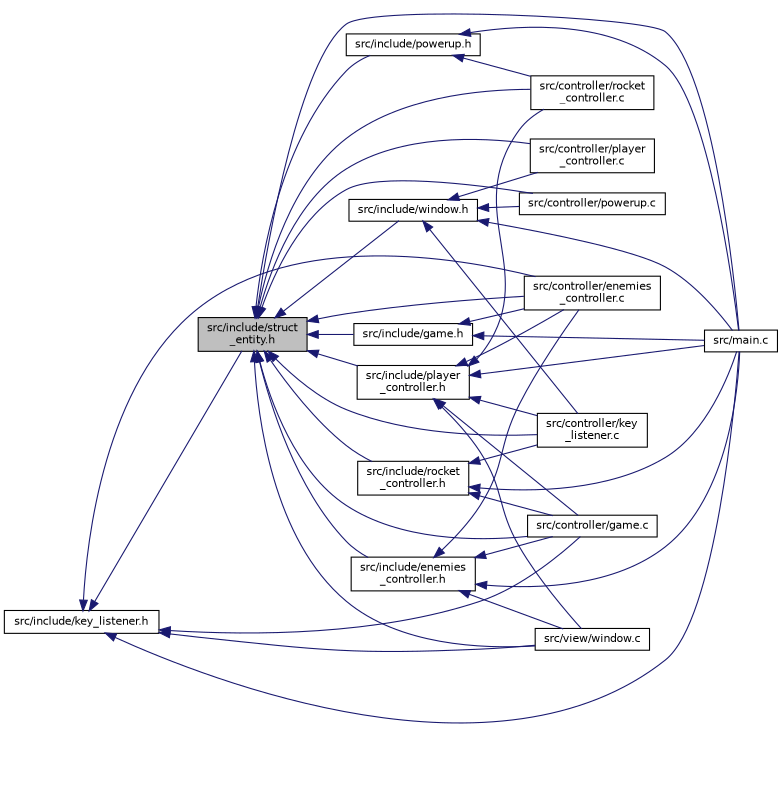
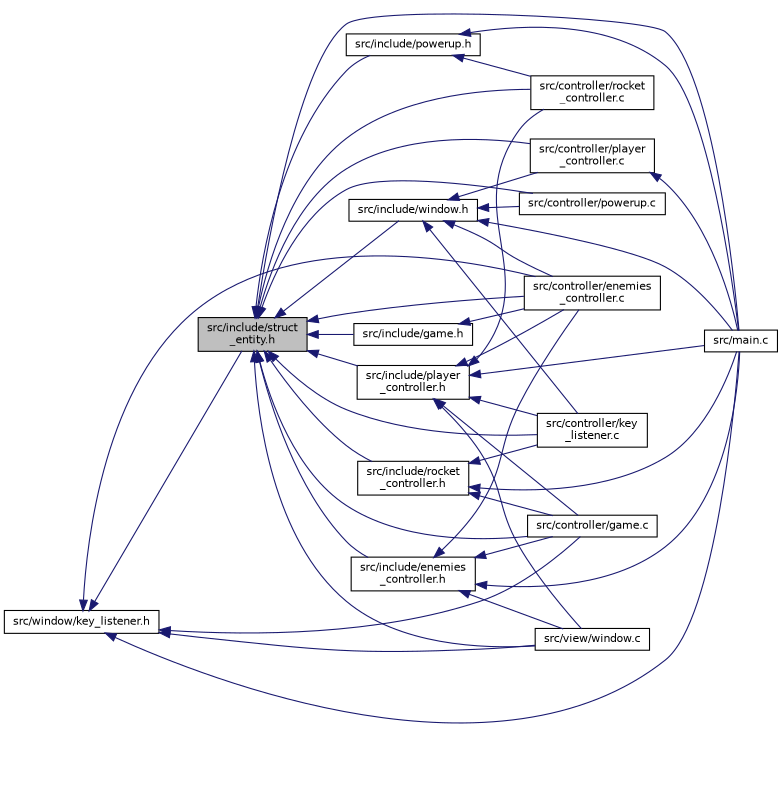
none -> (510, 255)
(594, 338) -> (710, 248)
(82, 622) -> (82, 622)
